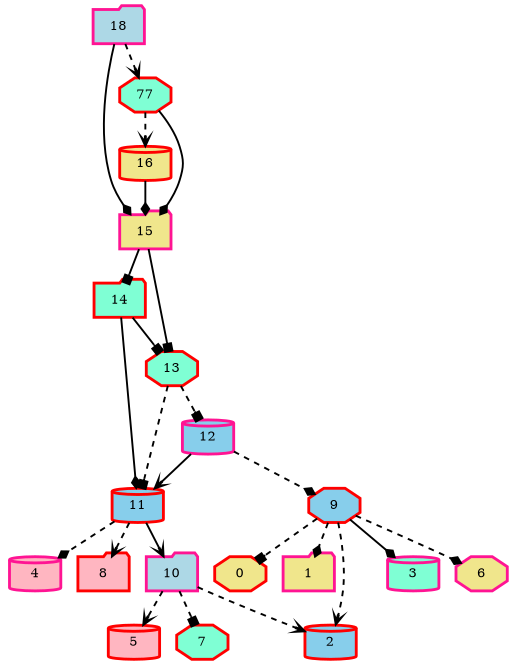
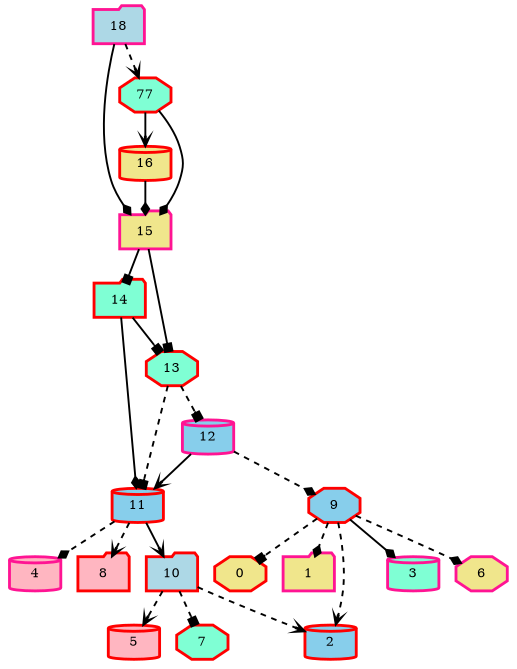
(145, 125) -> (145, 125)
(172, 574) -> (172, 574)
